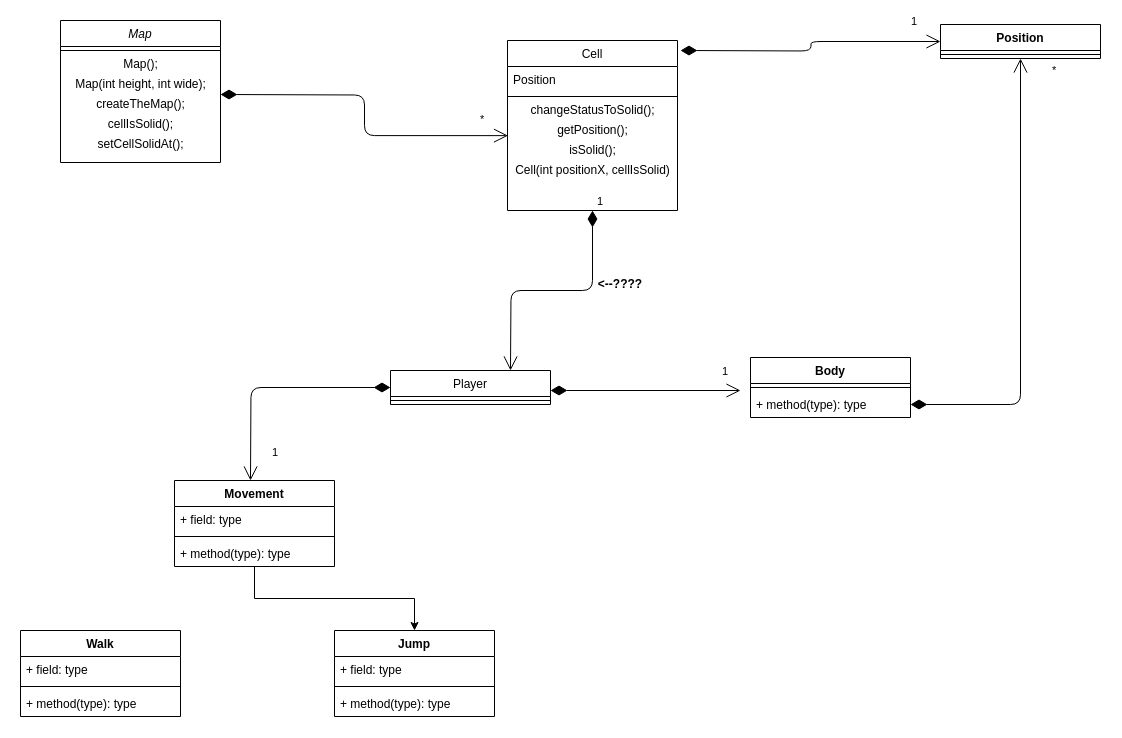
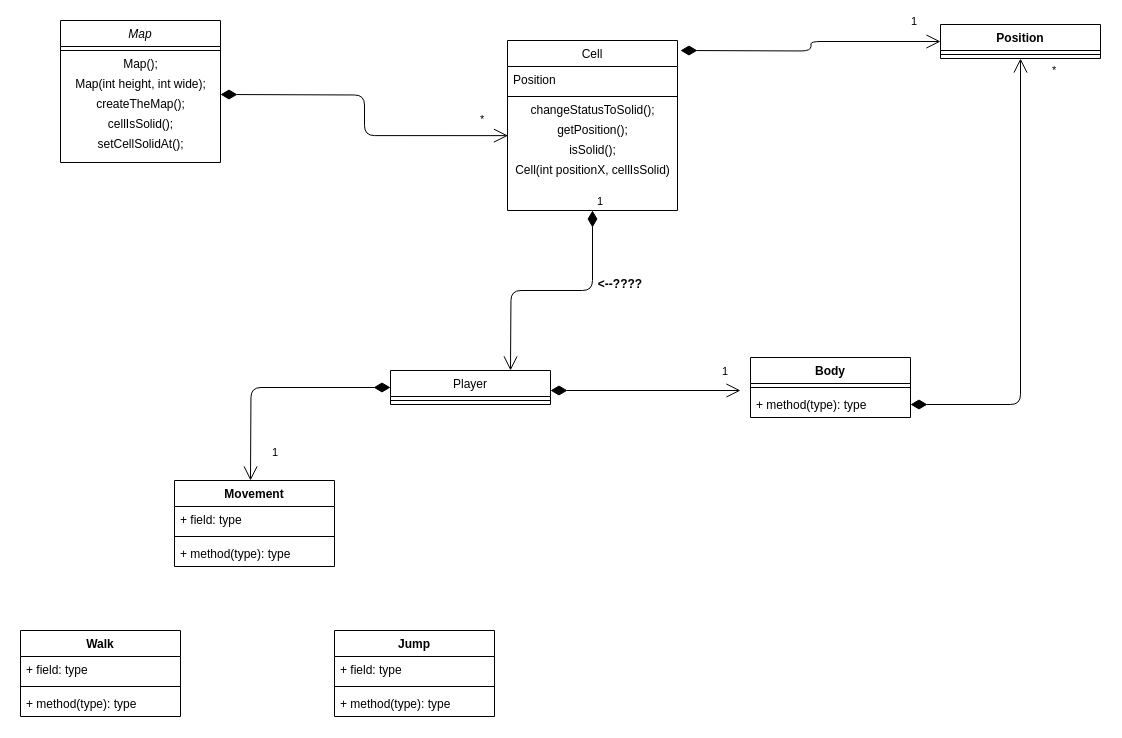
(332, 599) -> none
